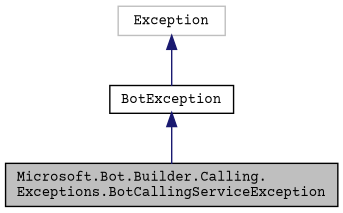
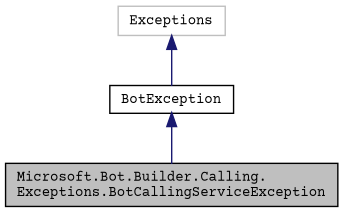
(172, 21) -> (172, 21)
